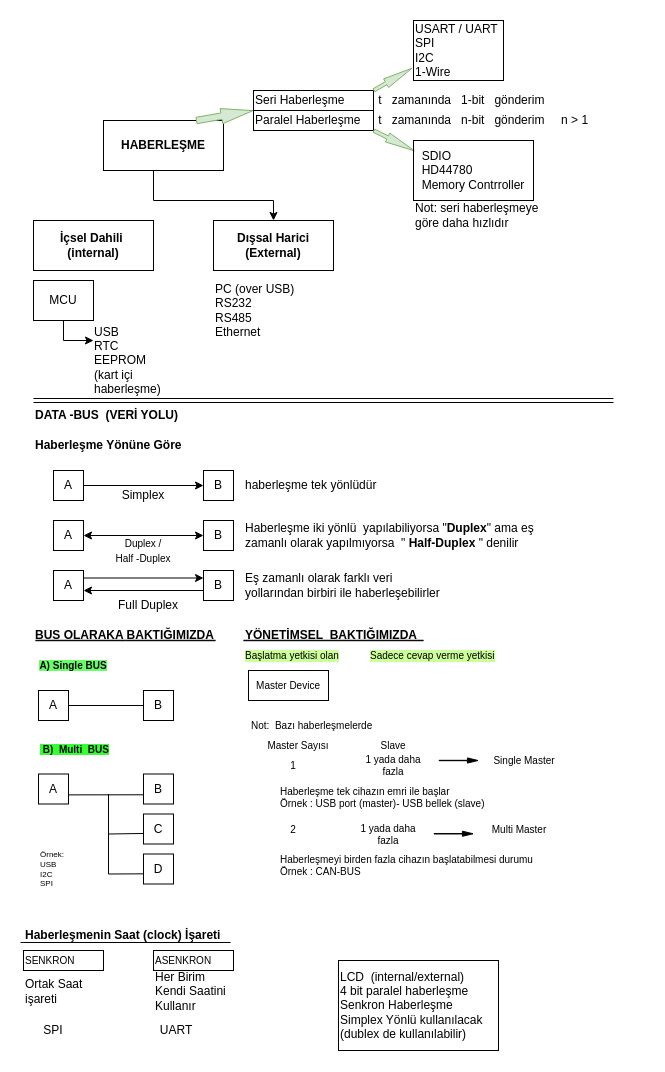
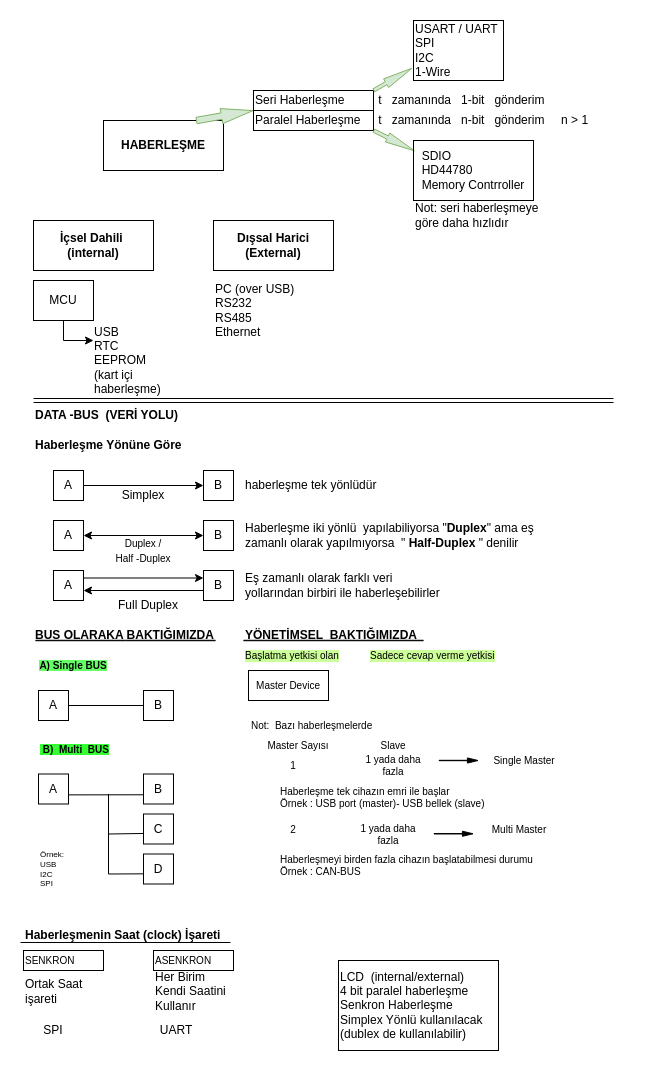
(205, 201) -> none
